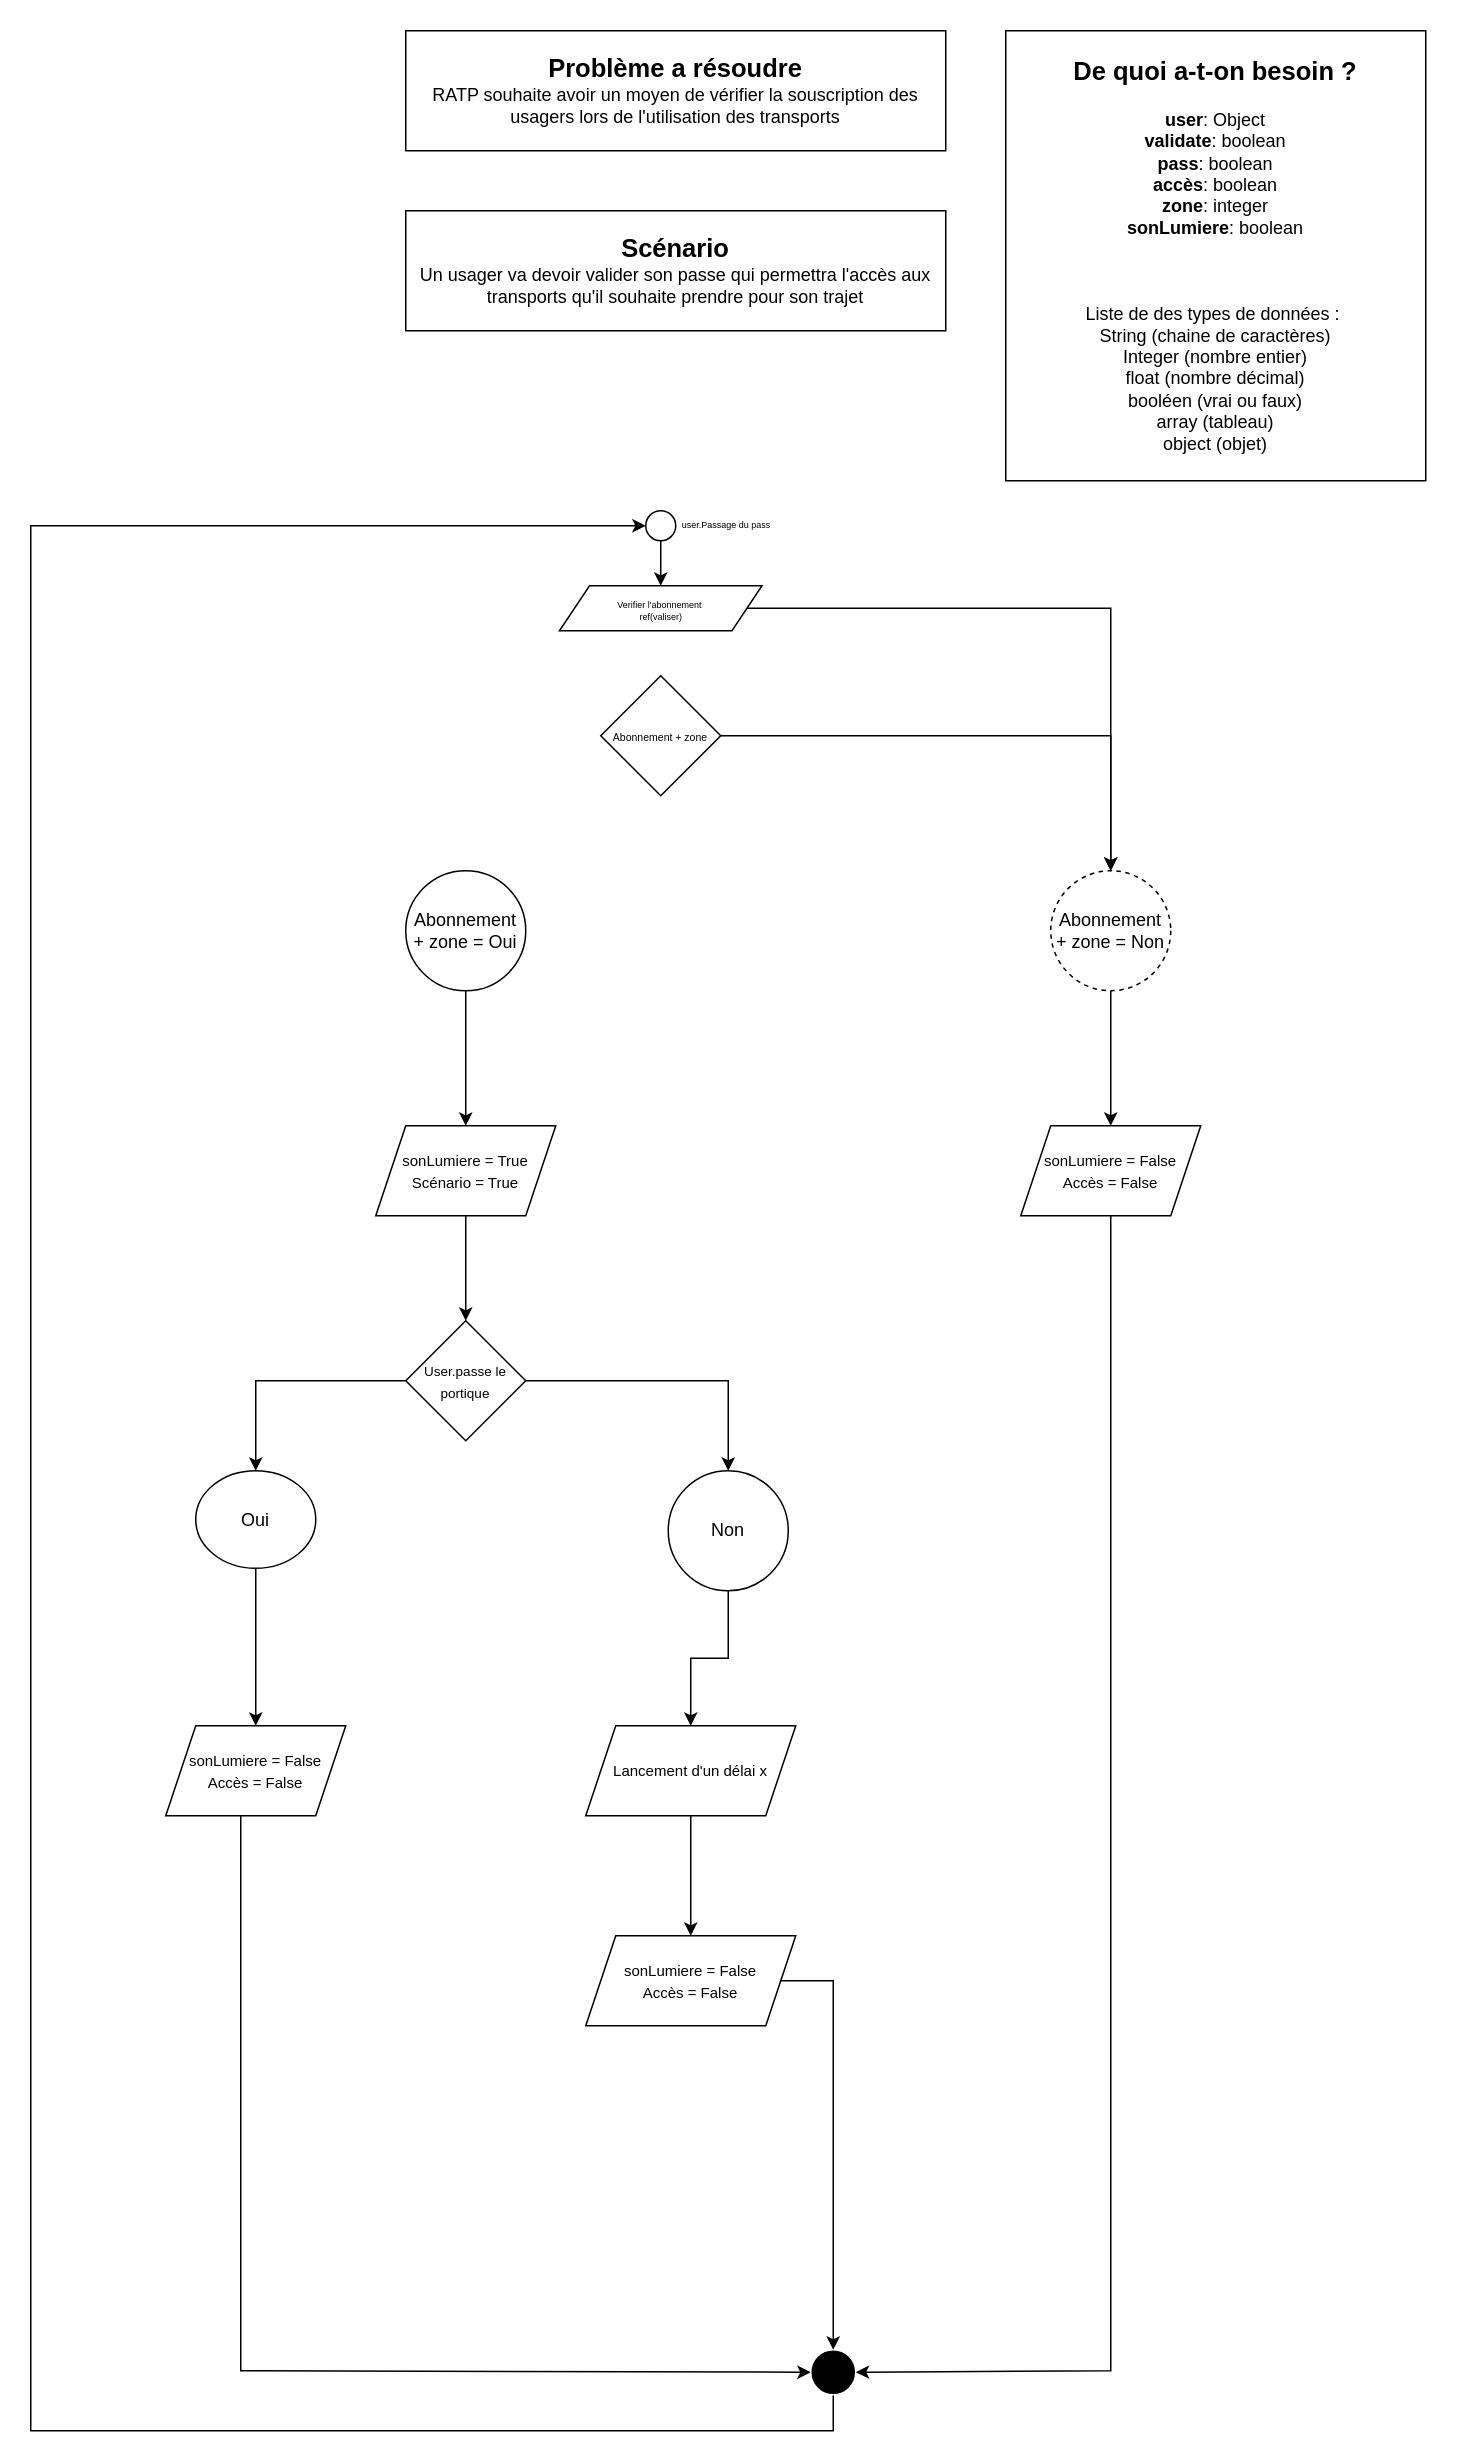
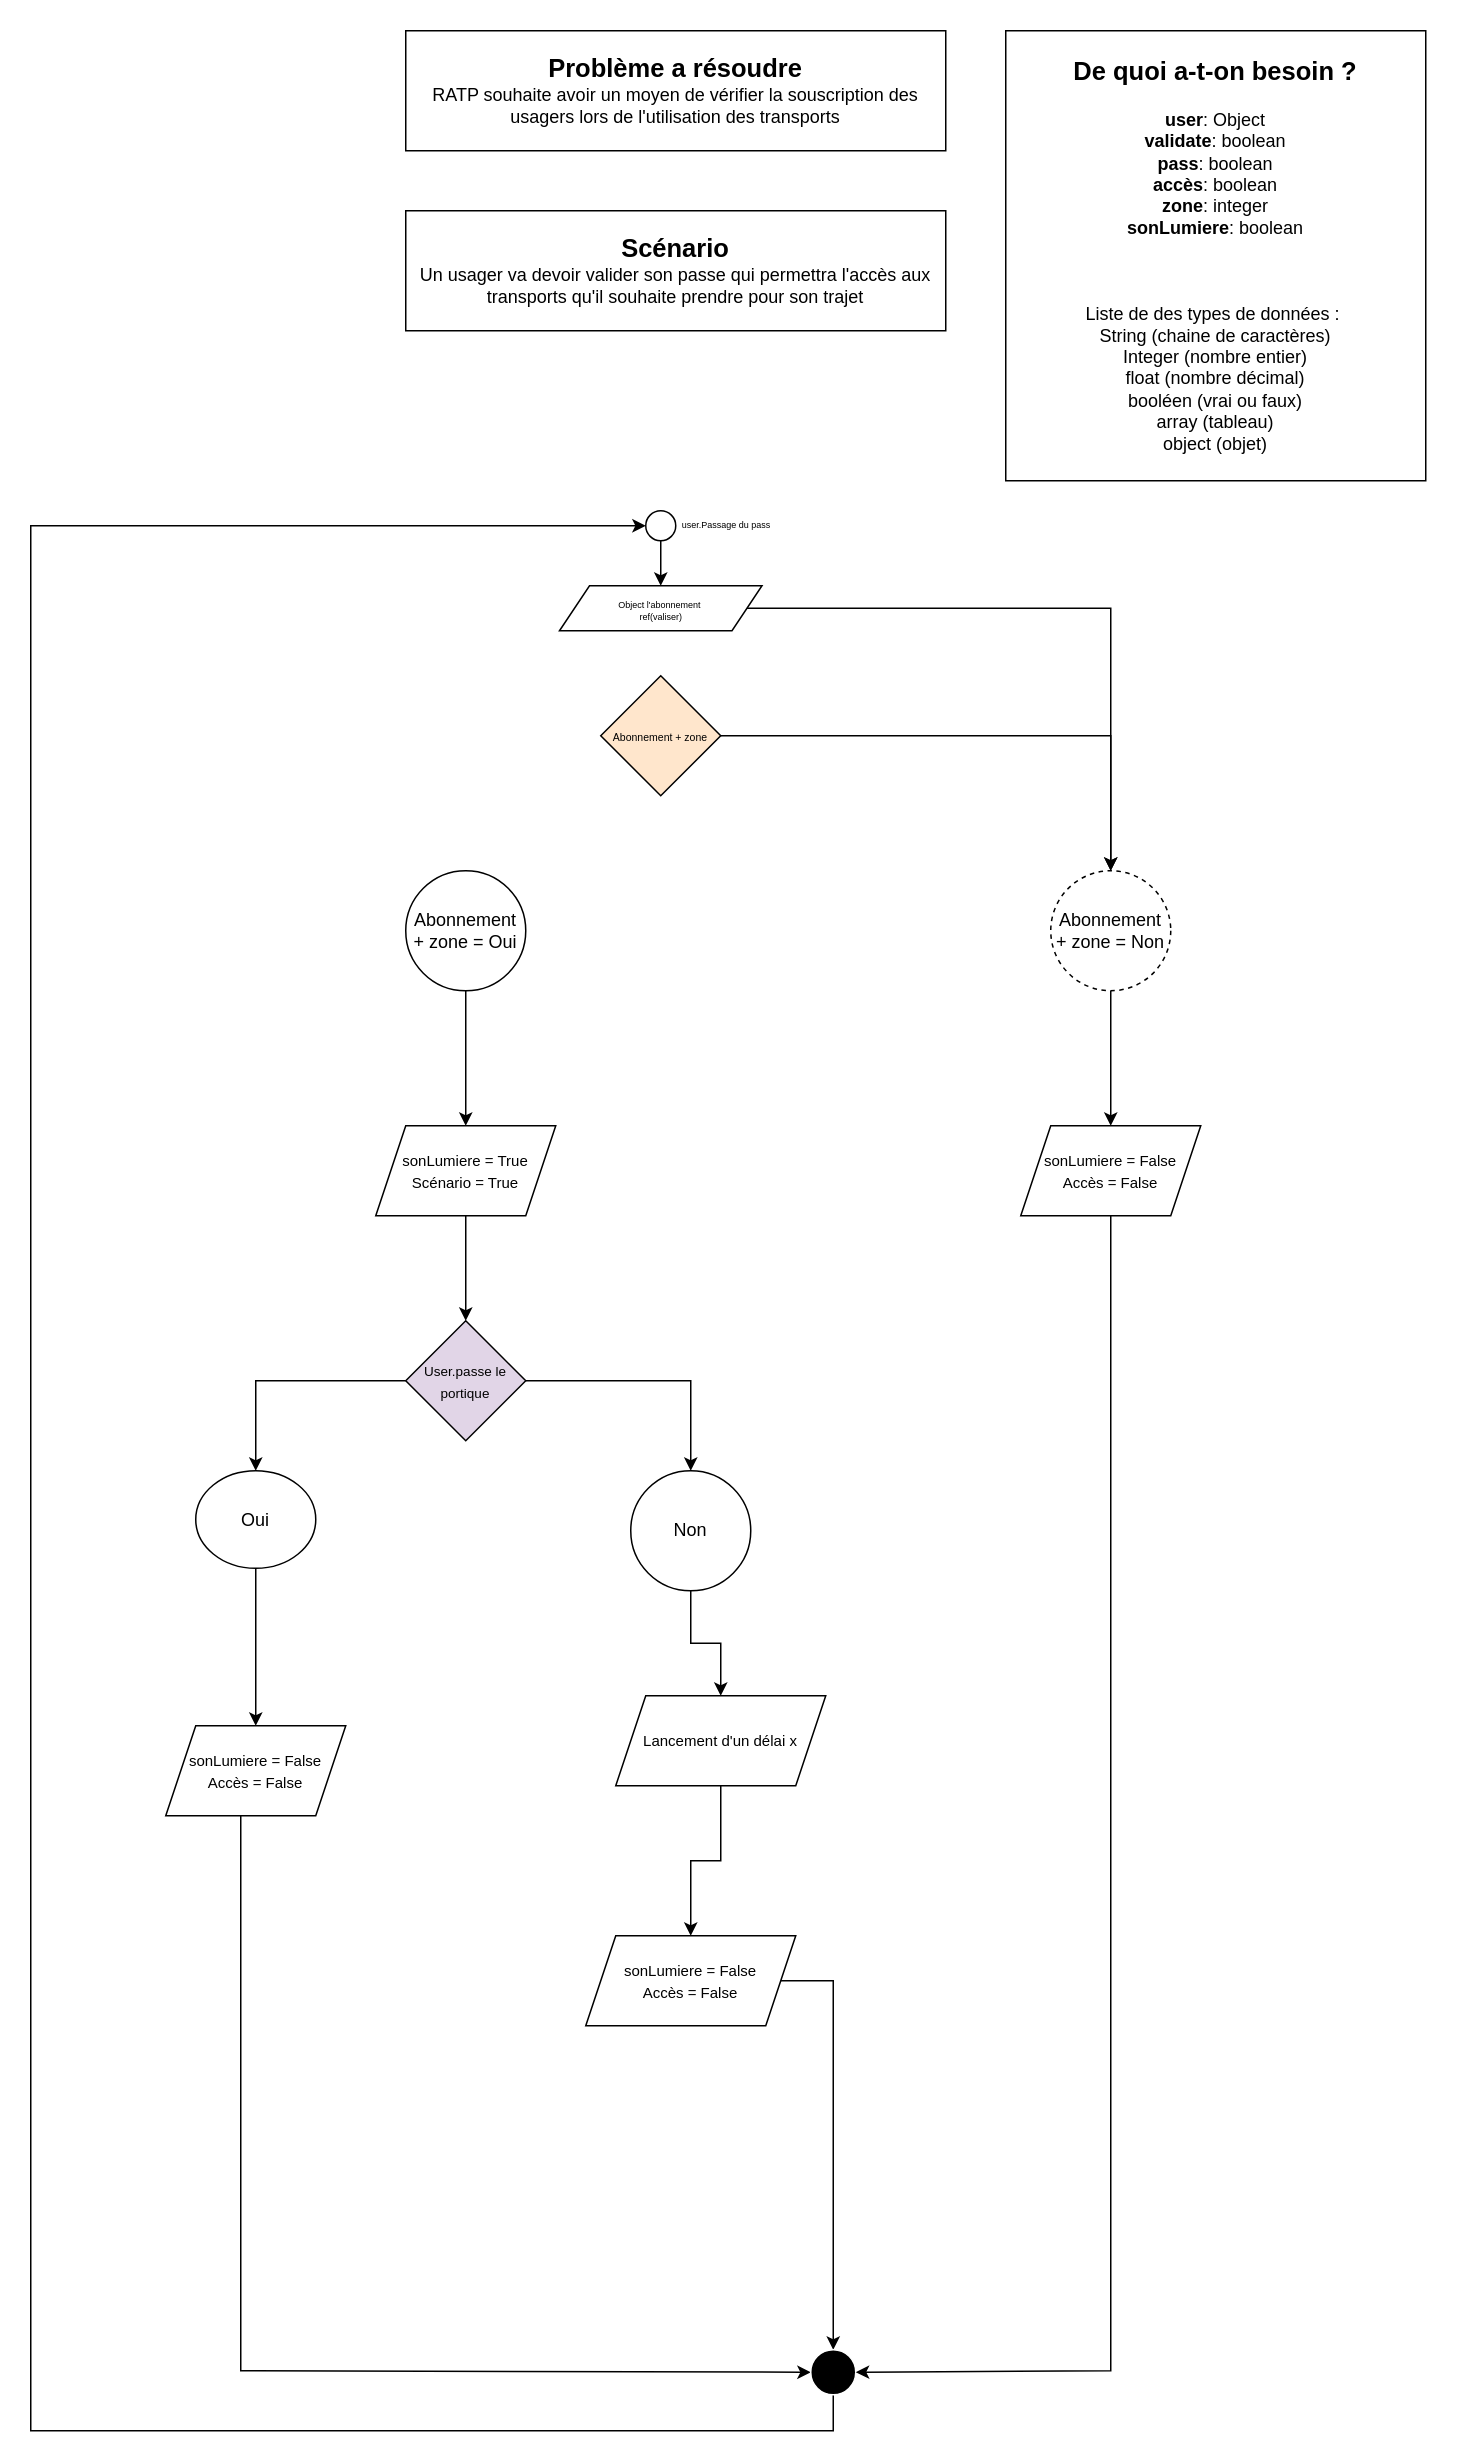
(662, 608) -> (662, 608)
(661, 736) -> (661, 736)
(466, 1381) -> (466, 1381)
(728, 1531) -> (691, 1531)
(691, 1771) -> (721, 1741)
